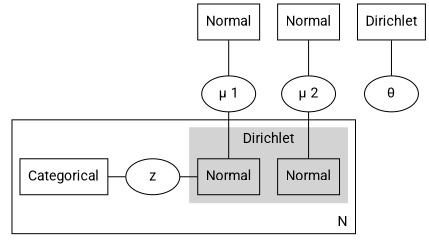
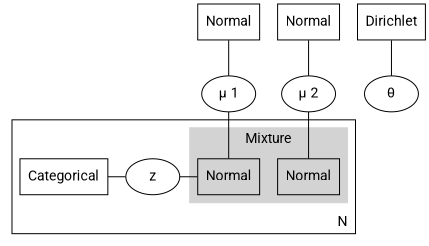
(269, 139) -> (269, 139)
